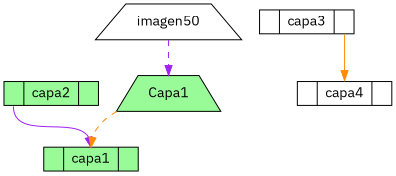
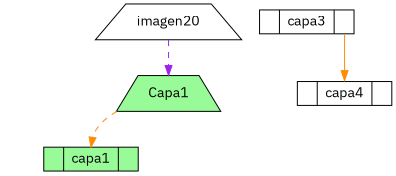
(169, 22) -> (169, 22)
(51, 93) -> none
